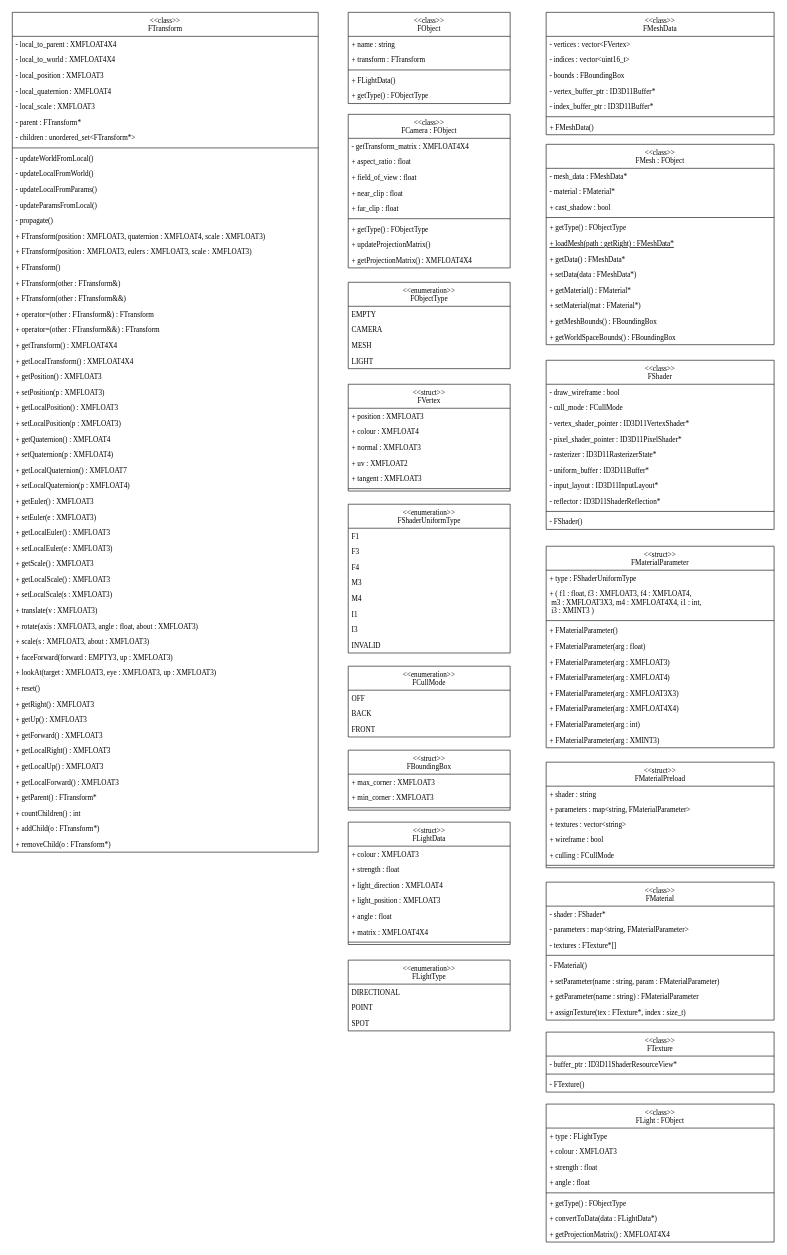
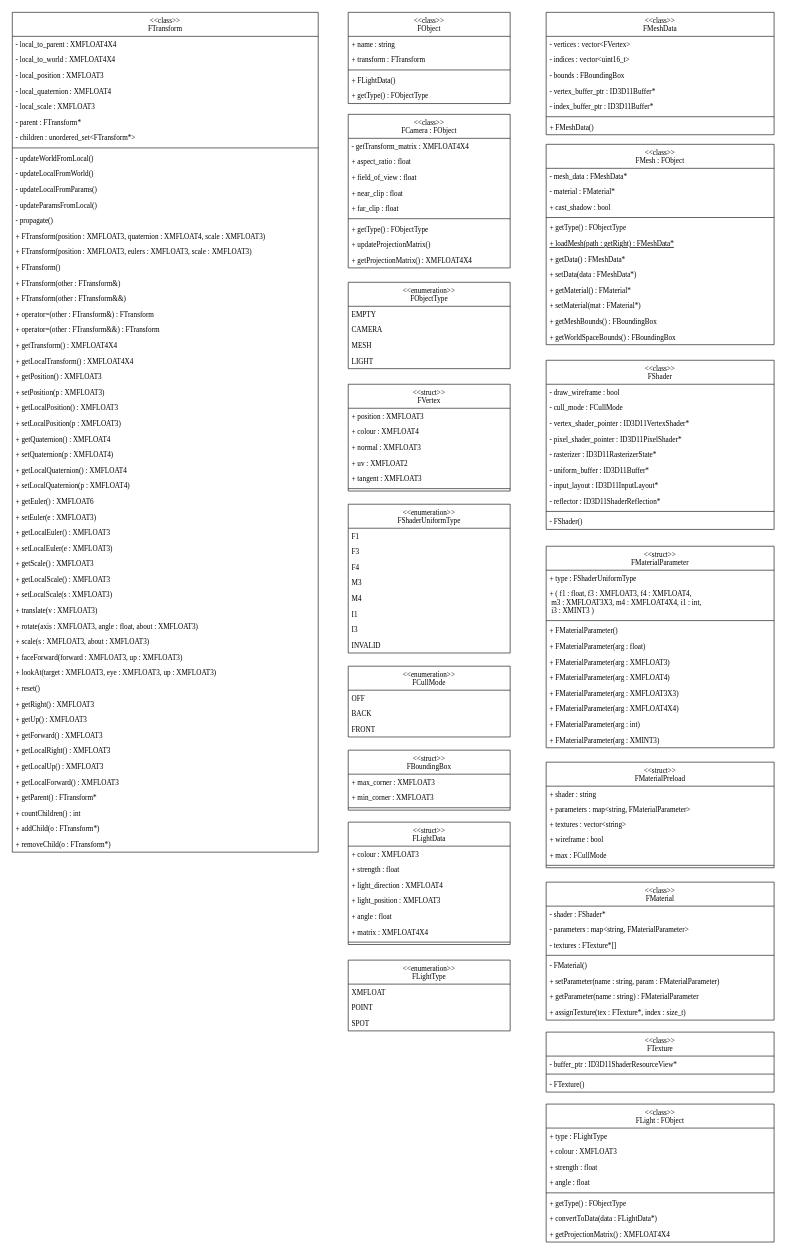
(77, 470) -> (77, 470)
(57, 502) -> (57, 502)
(100, 658) -> (104, 658)
(584, 856) -> (578, 856)
(374, 992) -> (366, 992)
